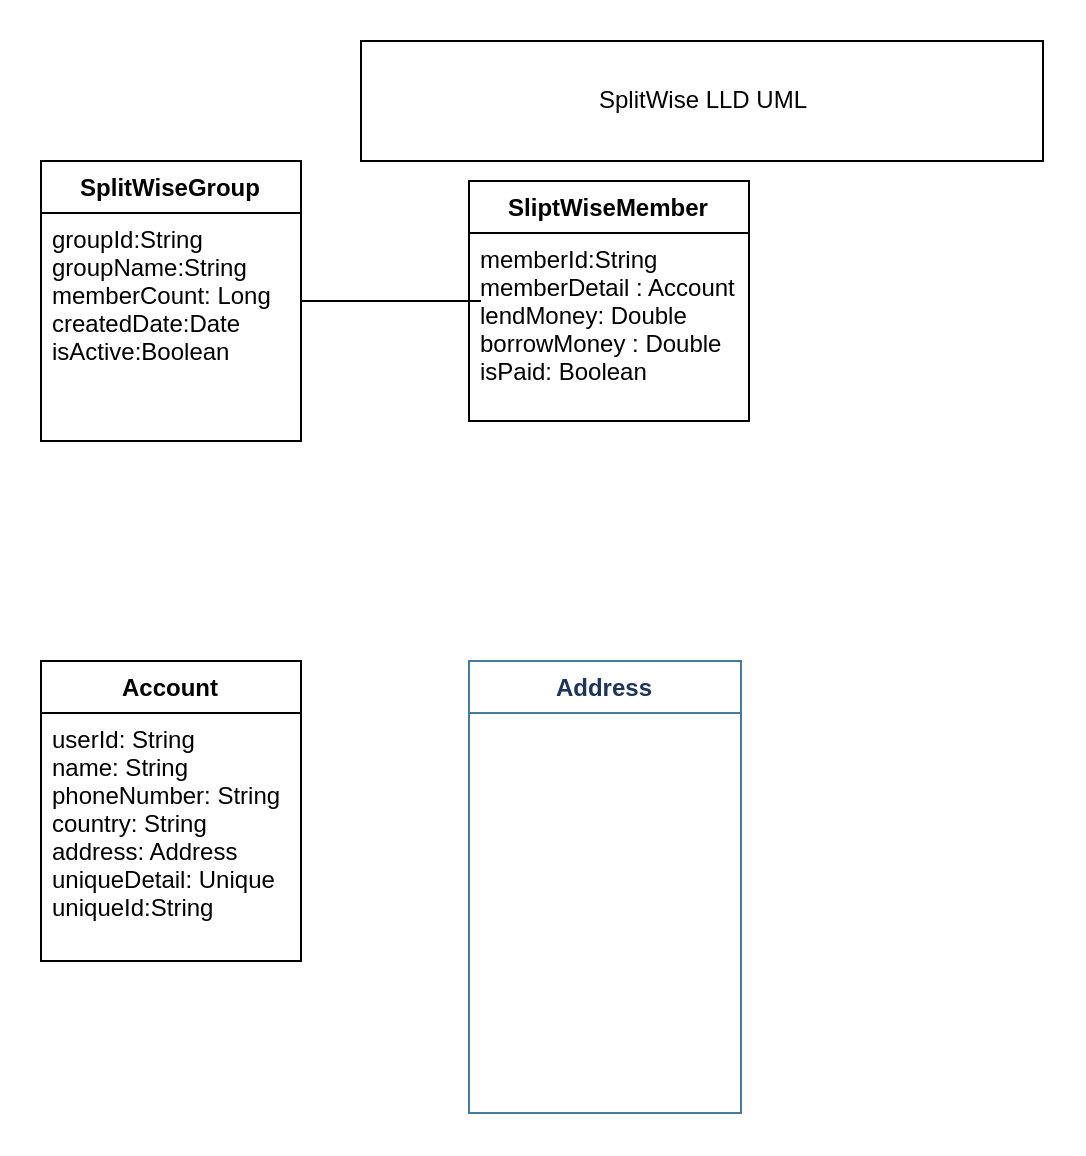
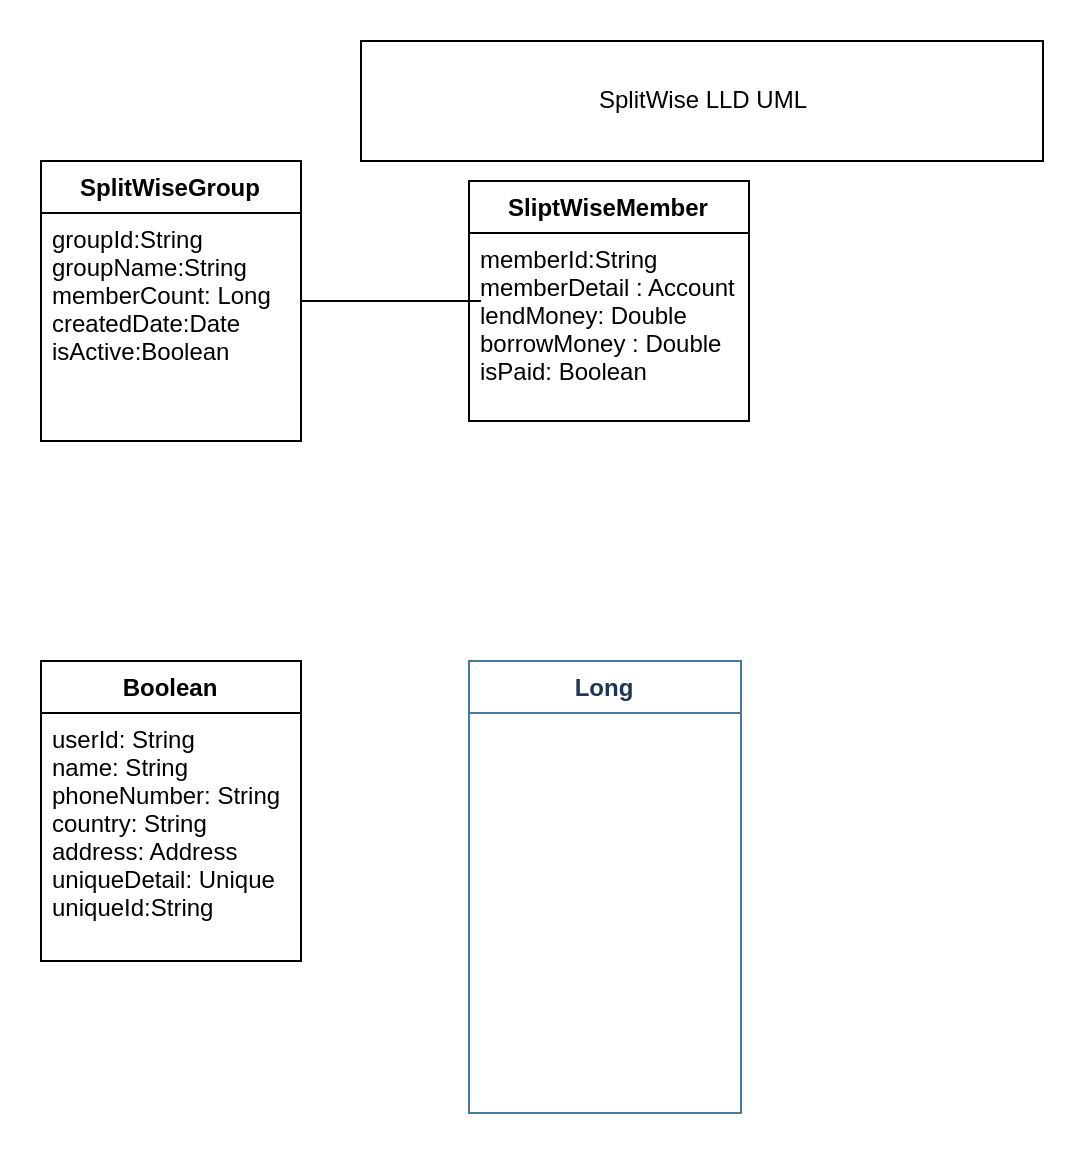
(170, 688) -> (170, 688)
(604, 688) -> (604, 688)
